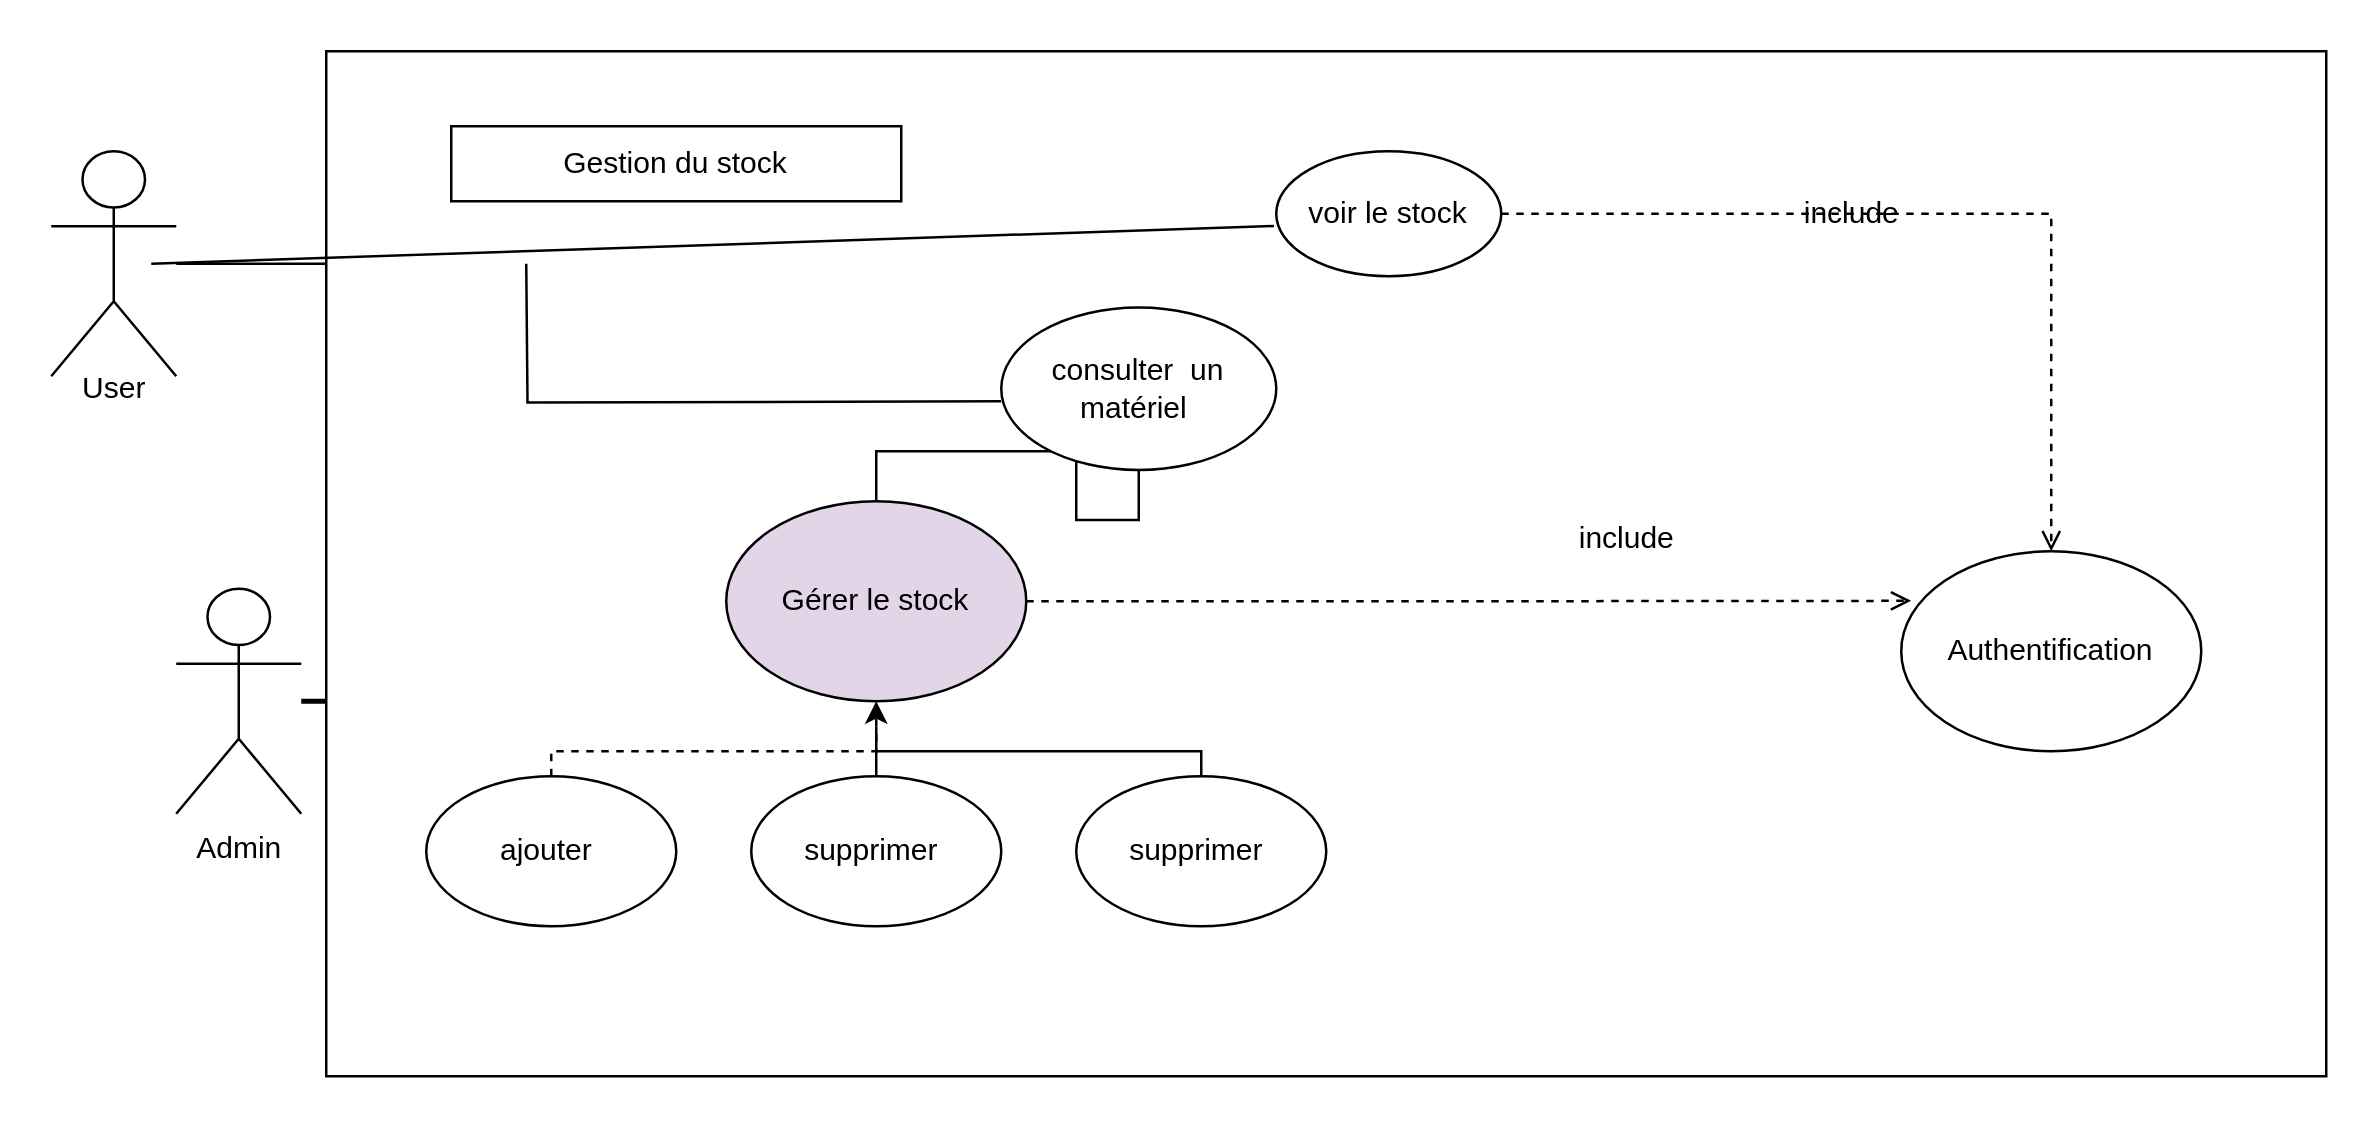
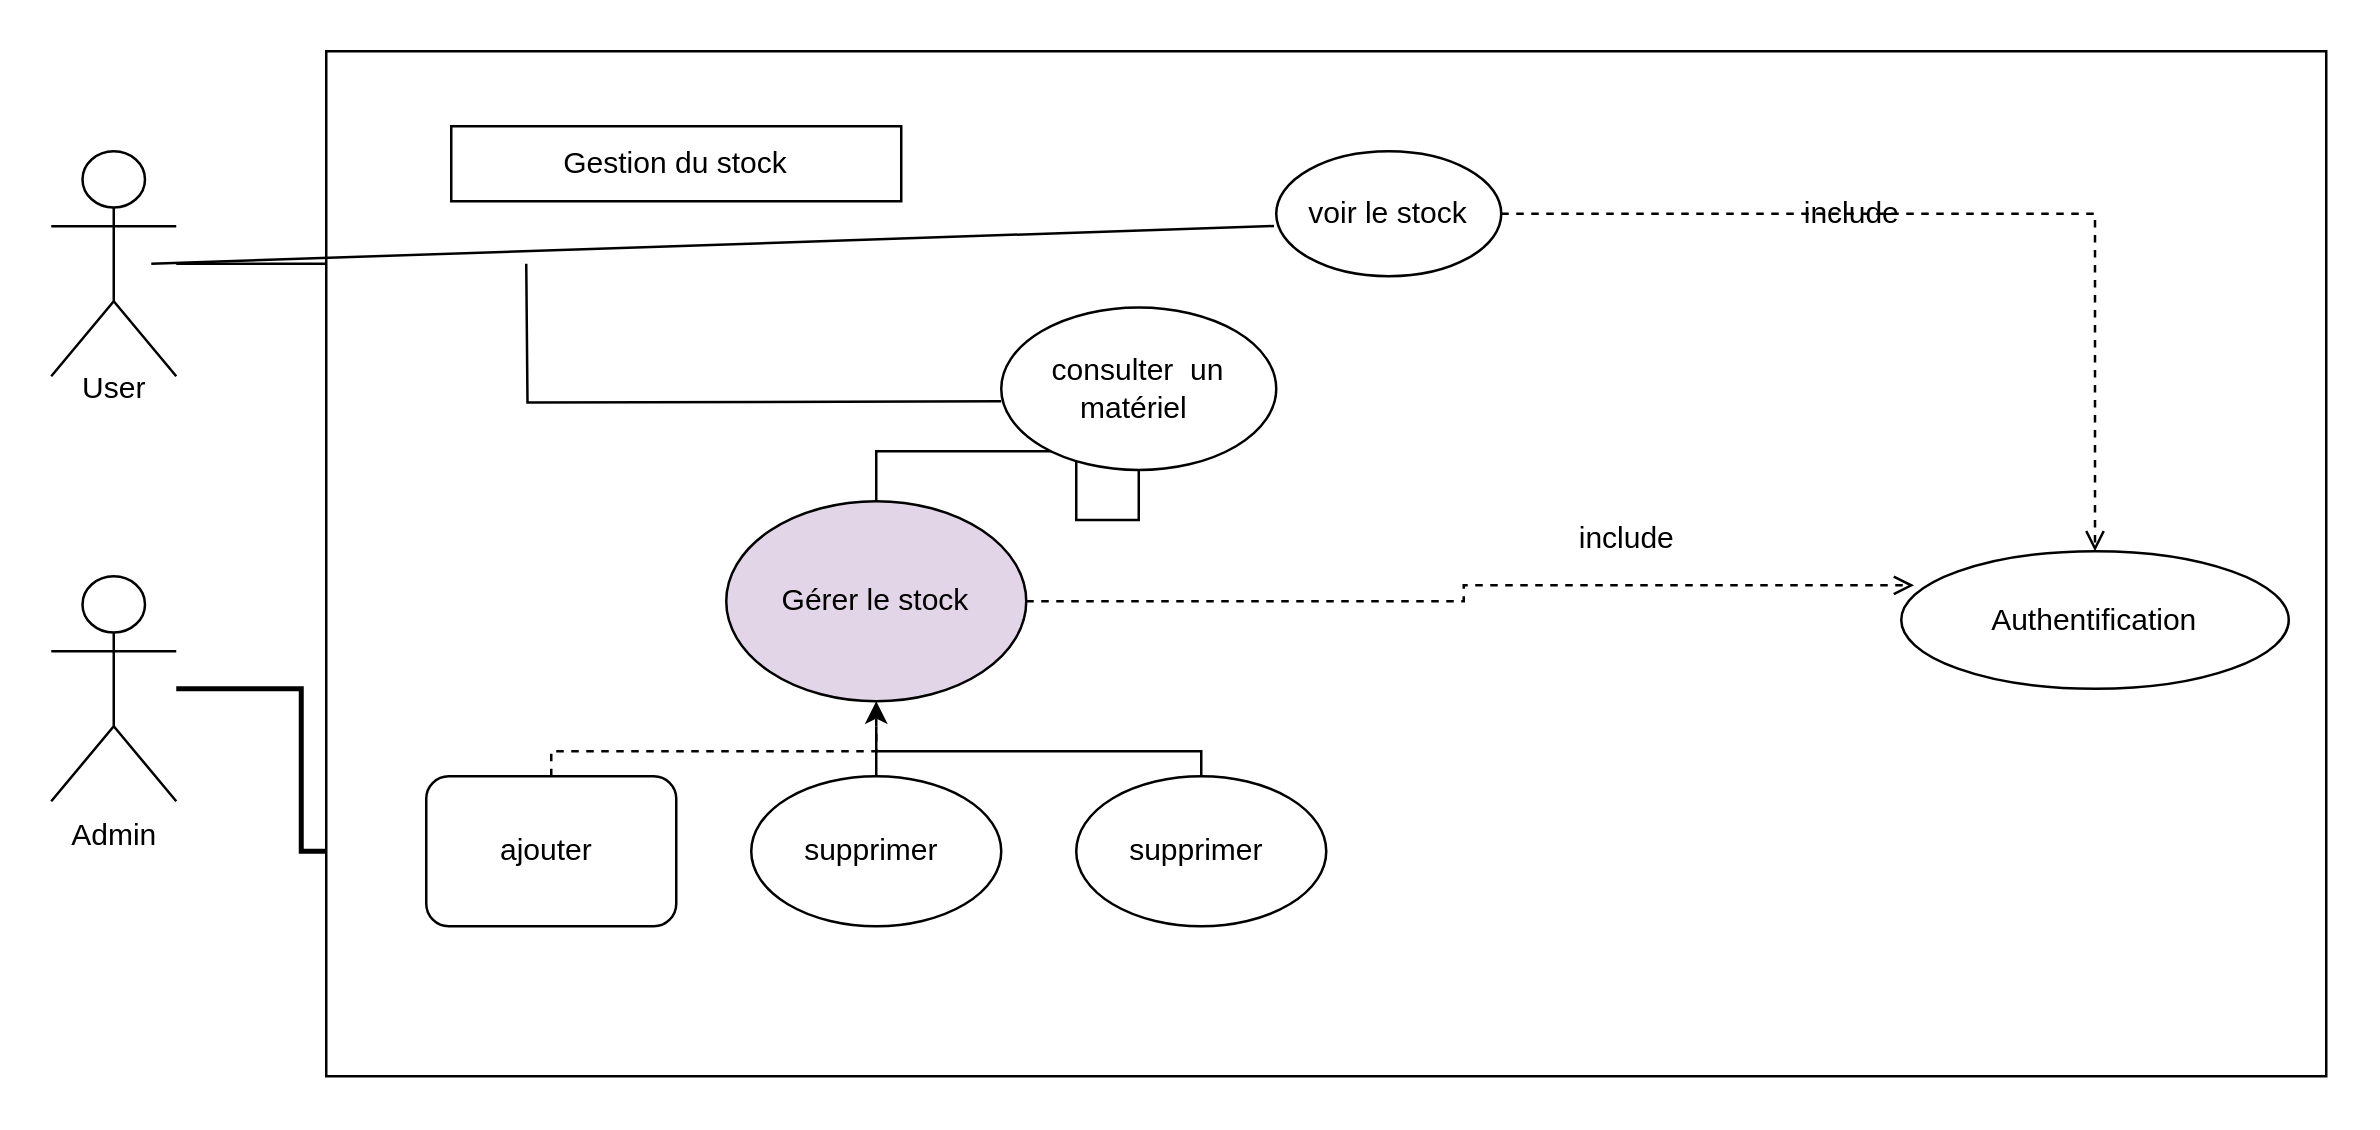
(2051, 651) -> (2095, 620)
(239, 701) -> (114, 689)
(551, 851) -> (551, 851)
